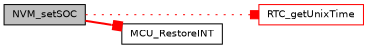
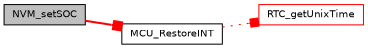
(167, 15) -> (235, 25)
